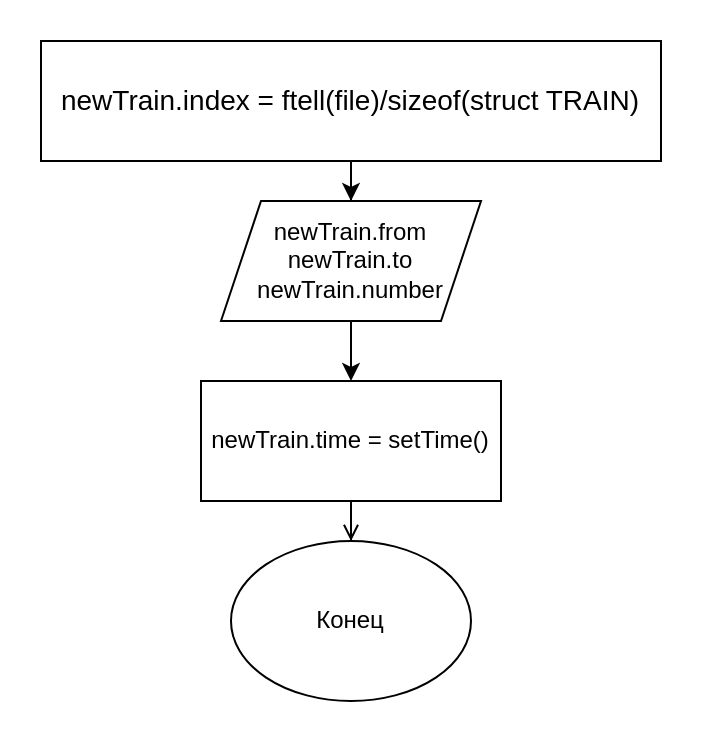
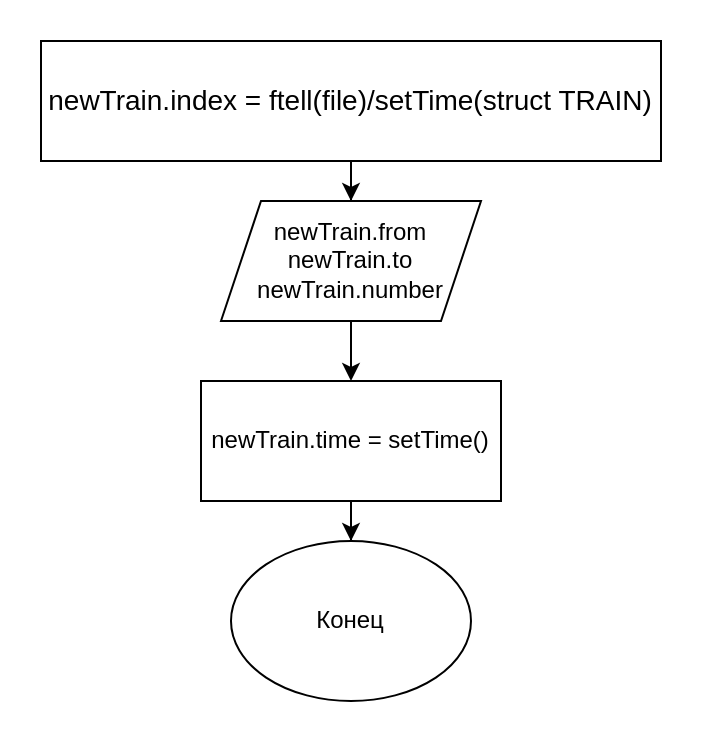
(351, 101) -> (351, 101)
(351, 529) -> (351, 526)
